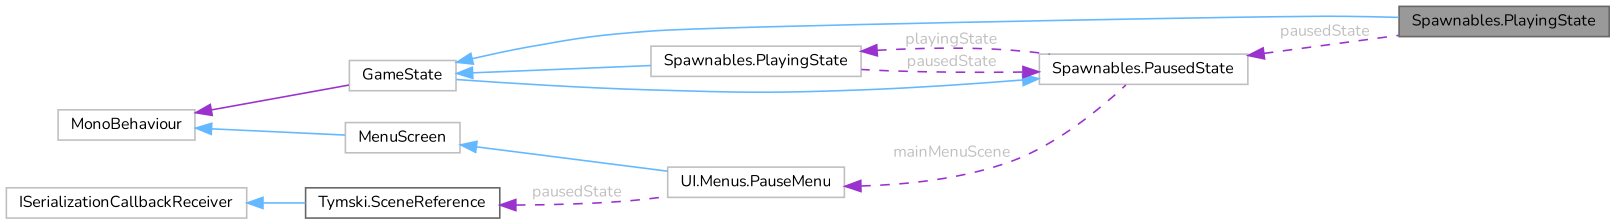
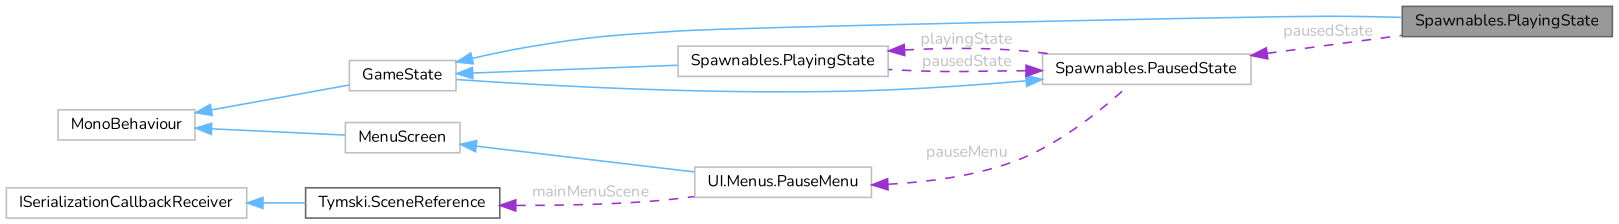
(280, 97) -> (280, 97)
(950, 153) -> (965, 153)
(575, 193) -> (589, 193)
